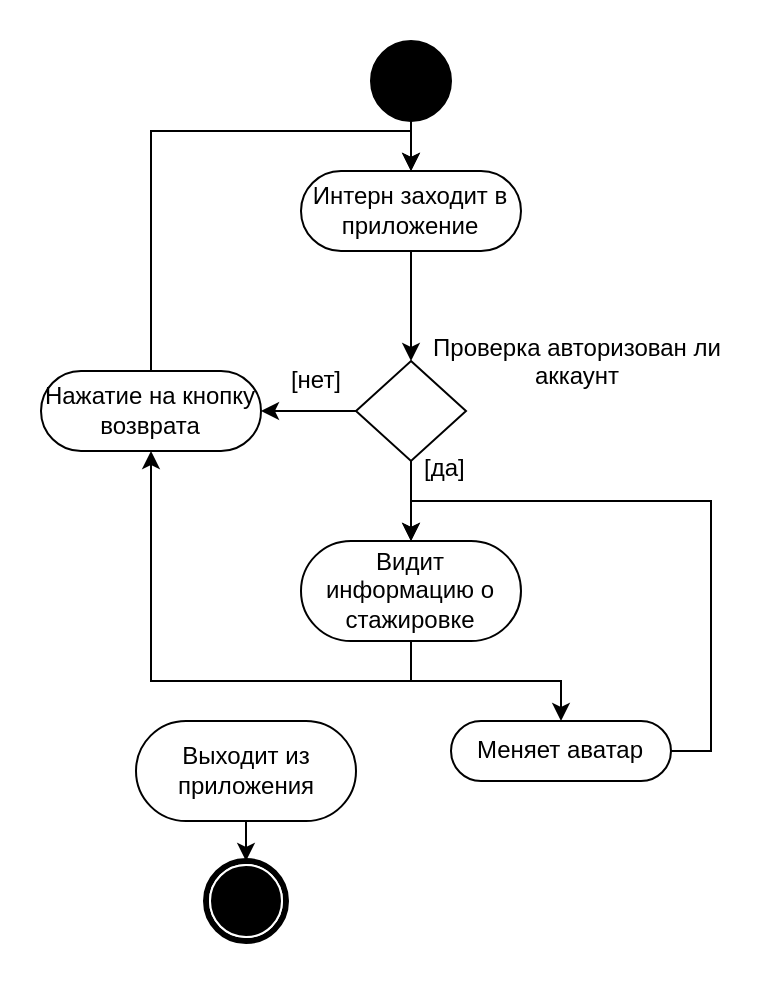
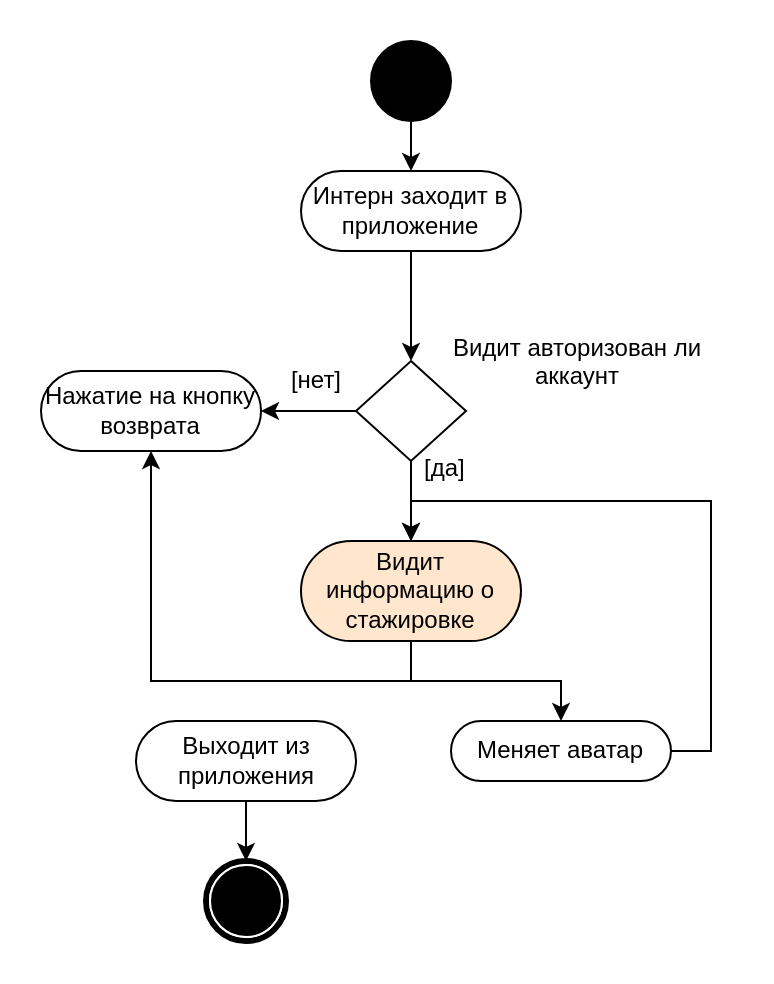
(159, 131) -> none
(578, 364) -> (578, 364)
(411, 591) -> (411, 591)
(246, 771) -> (246, 761)
